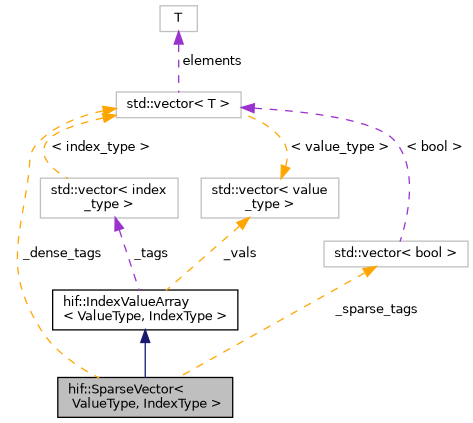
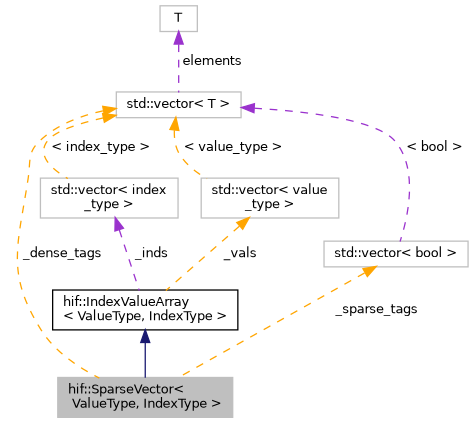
(275, 132) -> (183, 159)
(150, 254) -> (150, 254)
(145, 397) -> (145, 397)
